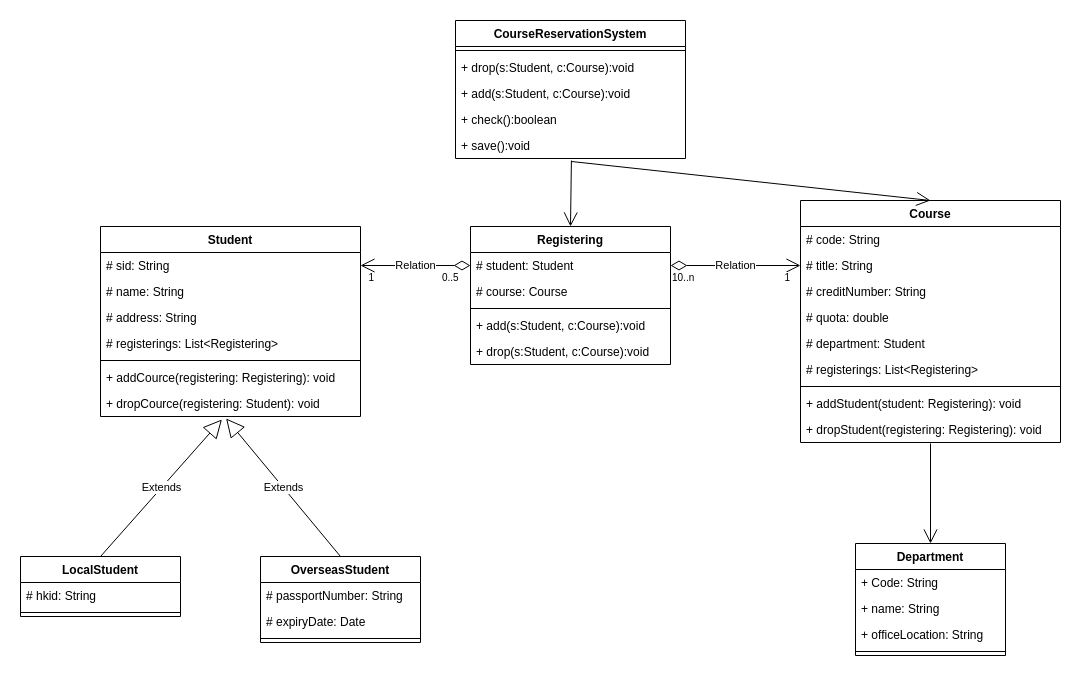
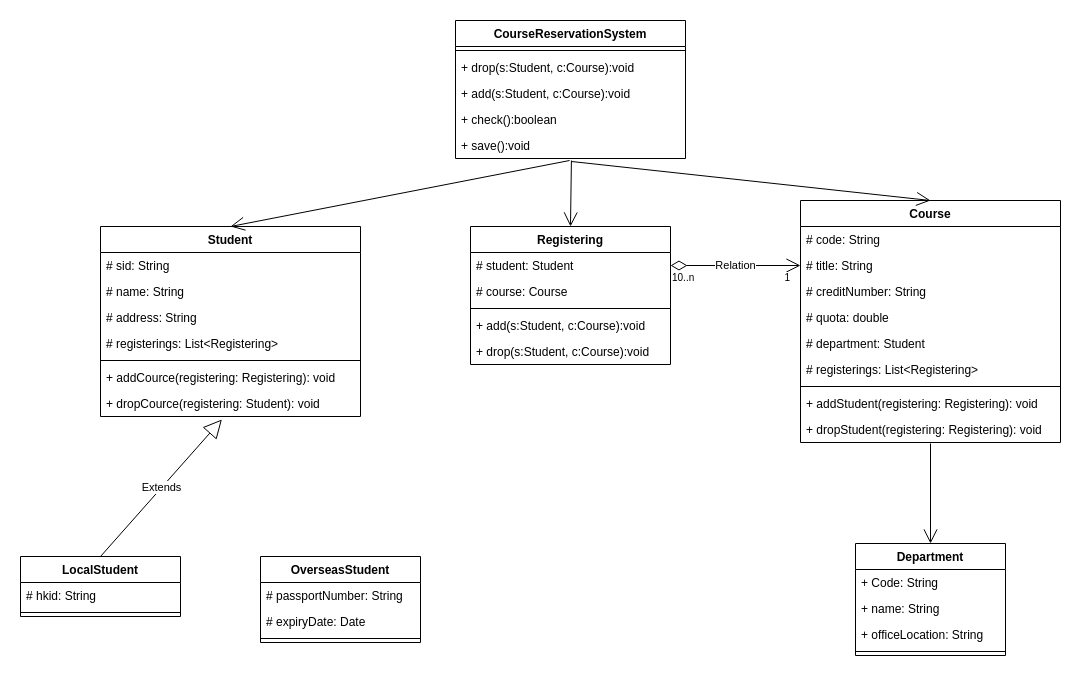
none -> (401, 193)
(409, 266) -> none
(928, 404) -> (938, 404)
(289, 495) -> none
